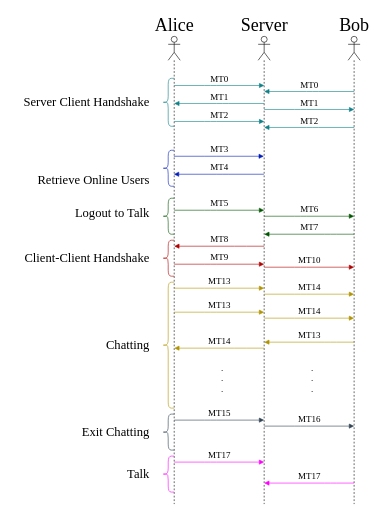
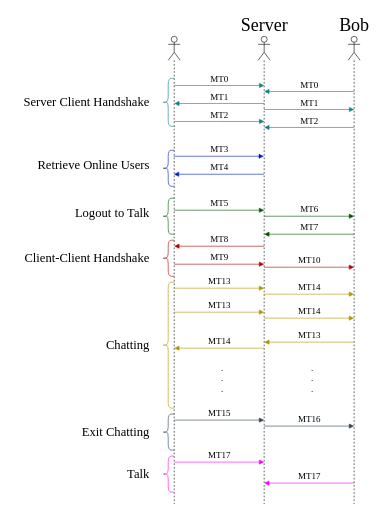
(174, 24) -> none
(90, 180) -> (90, 165)
